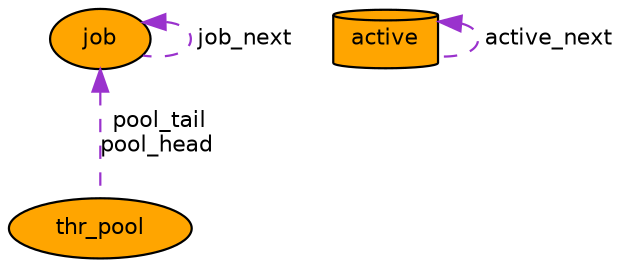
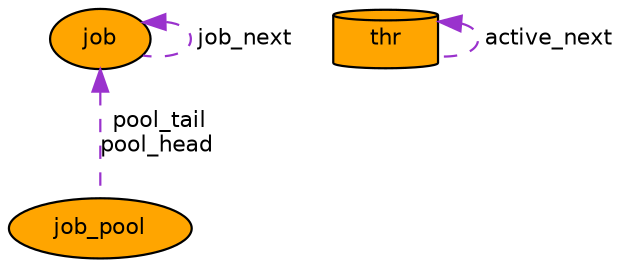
(386, 39) -> (386, 39)
(100, 228) -> (100, 228)
